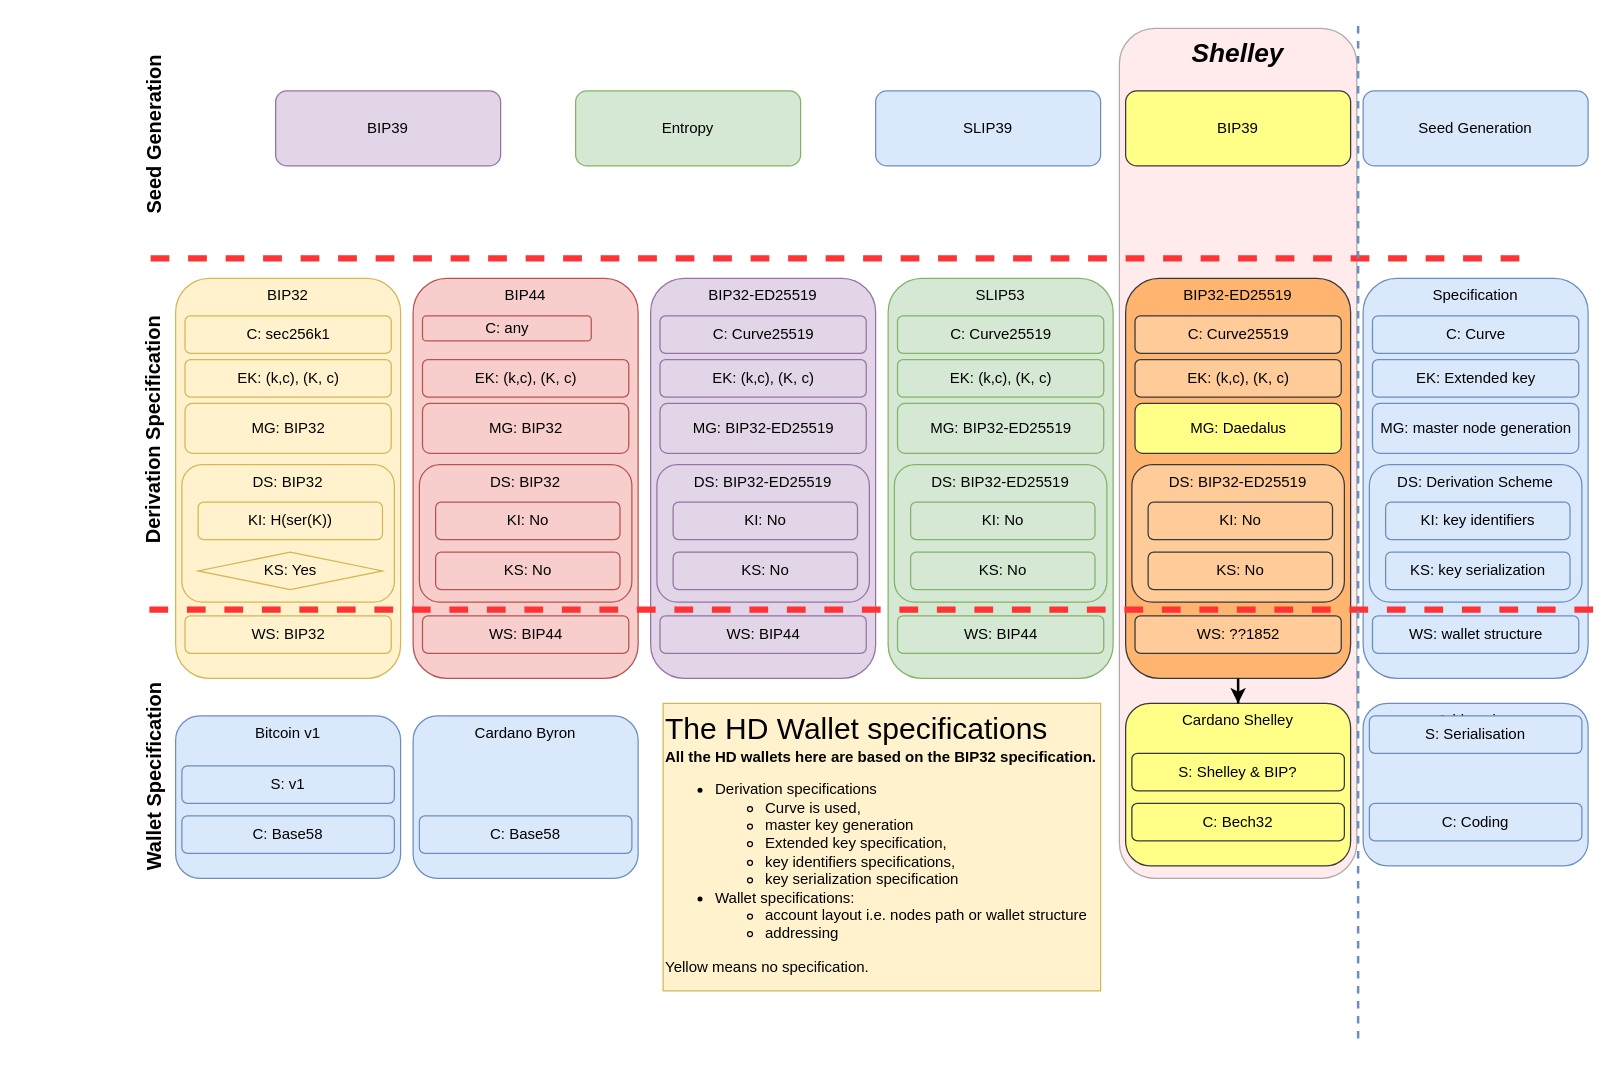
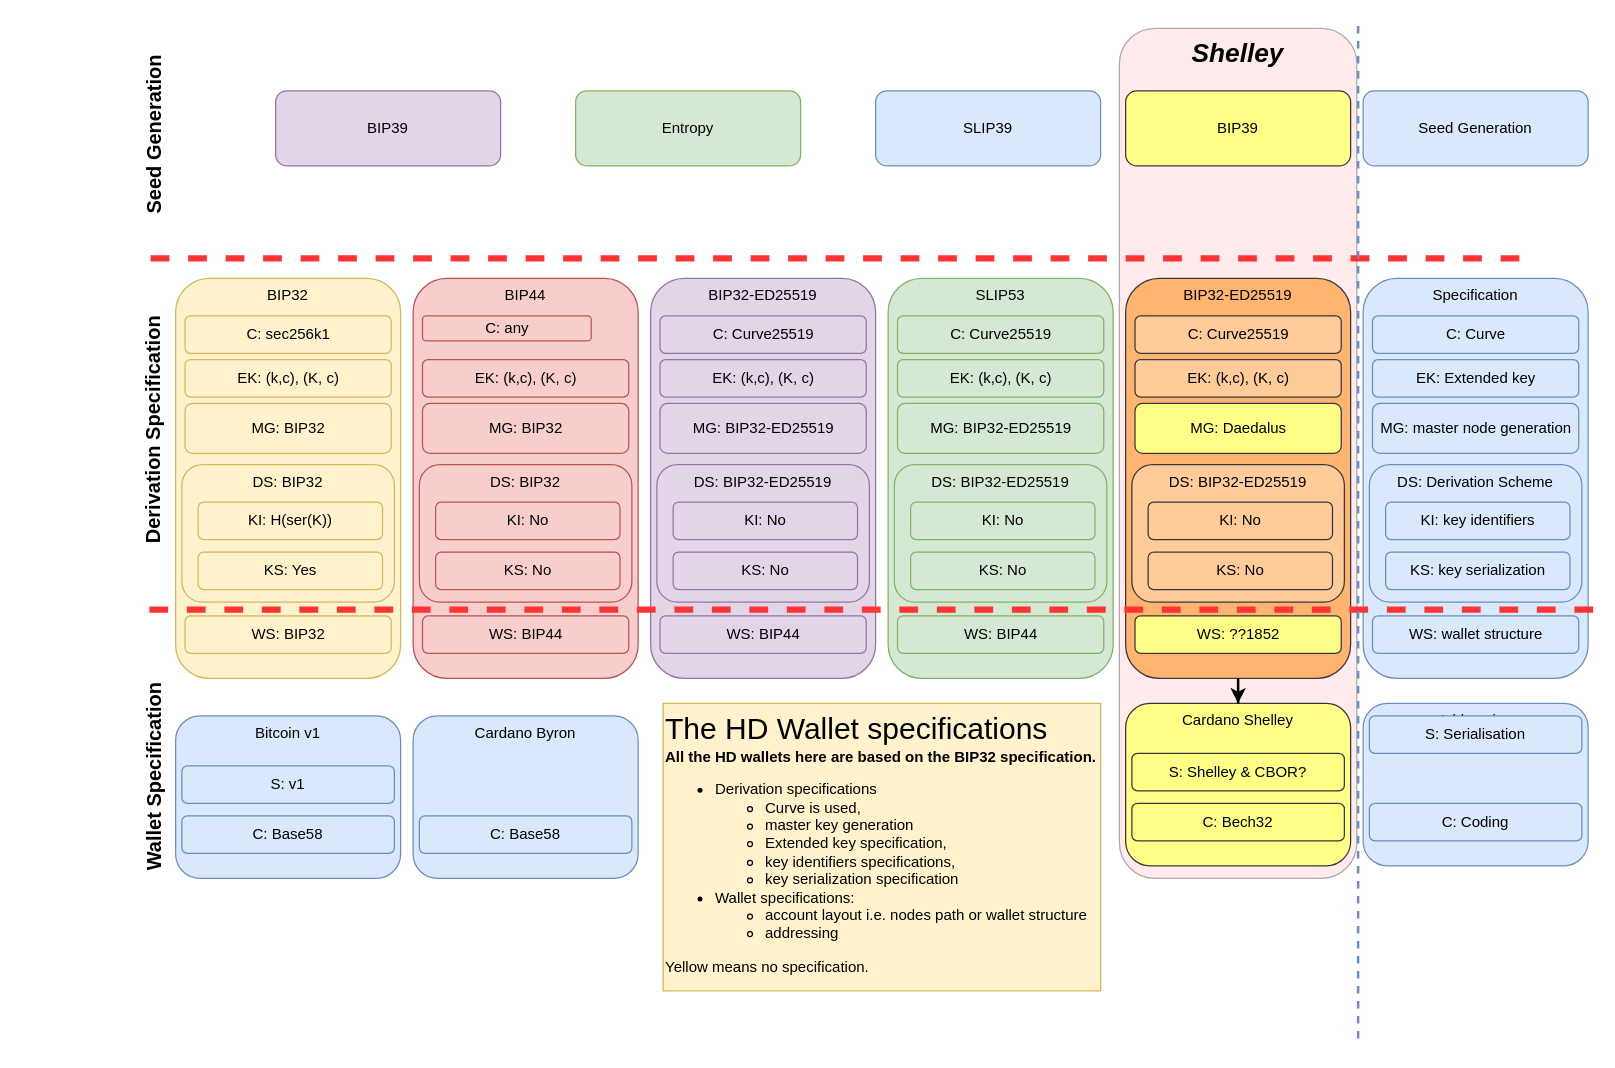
(290, 571) -> (290, 571)
(1238, 634) -> (1238, 634)
(1238, 772) -> (1238, 772)
